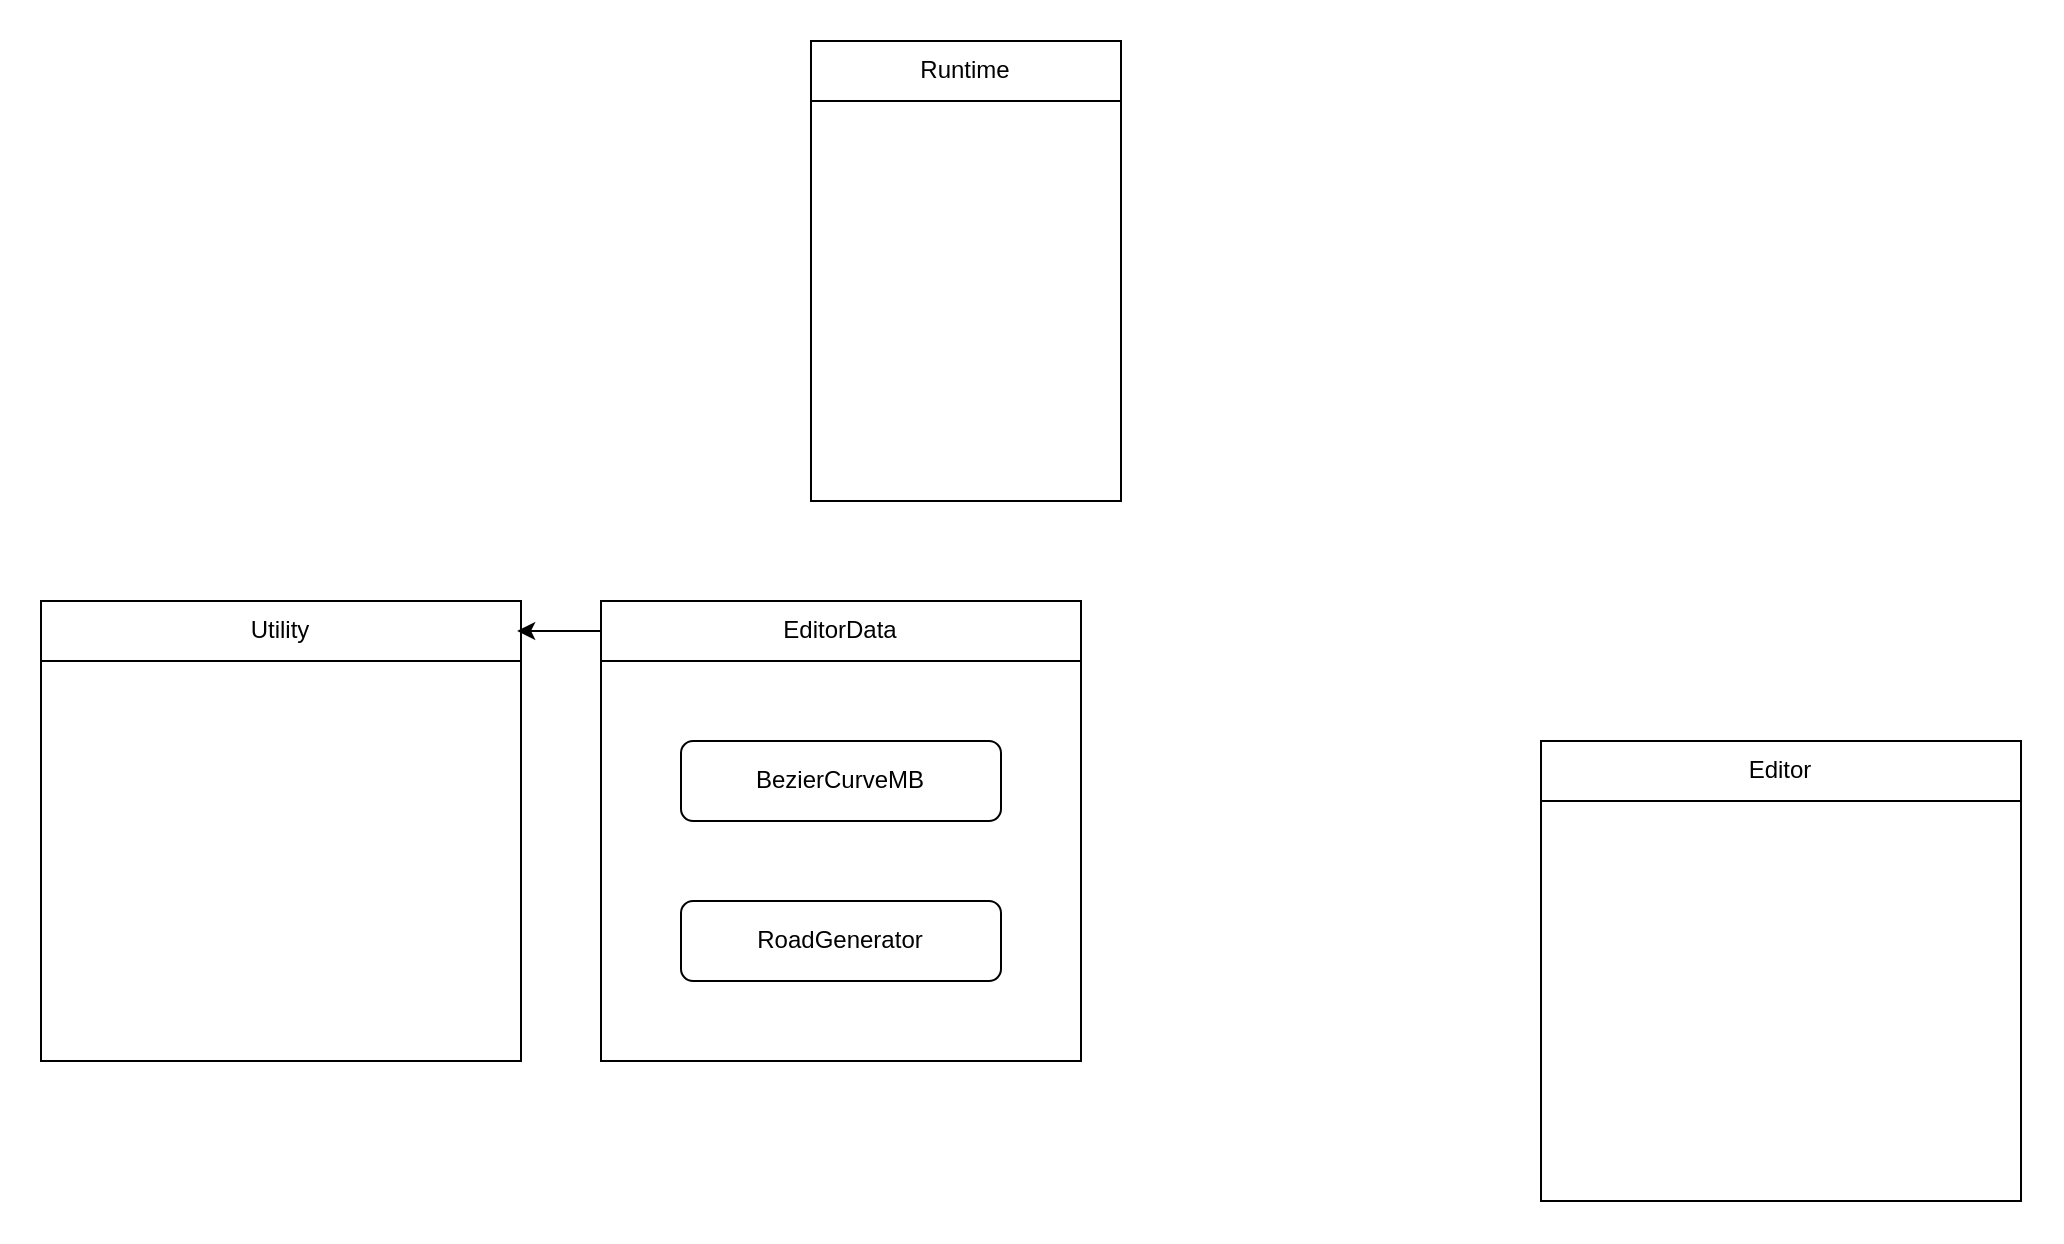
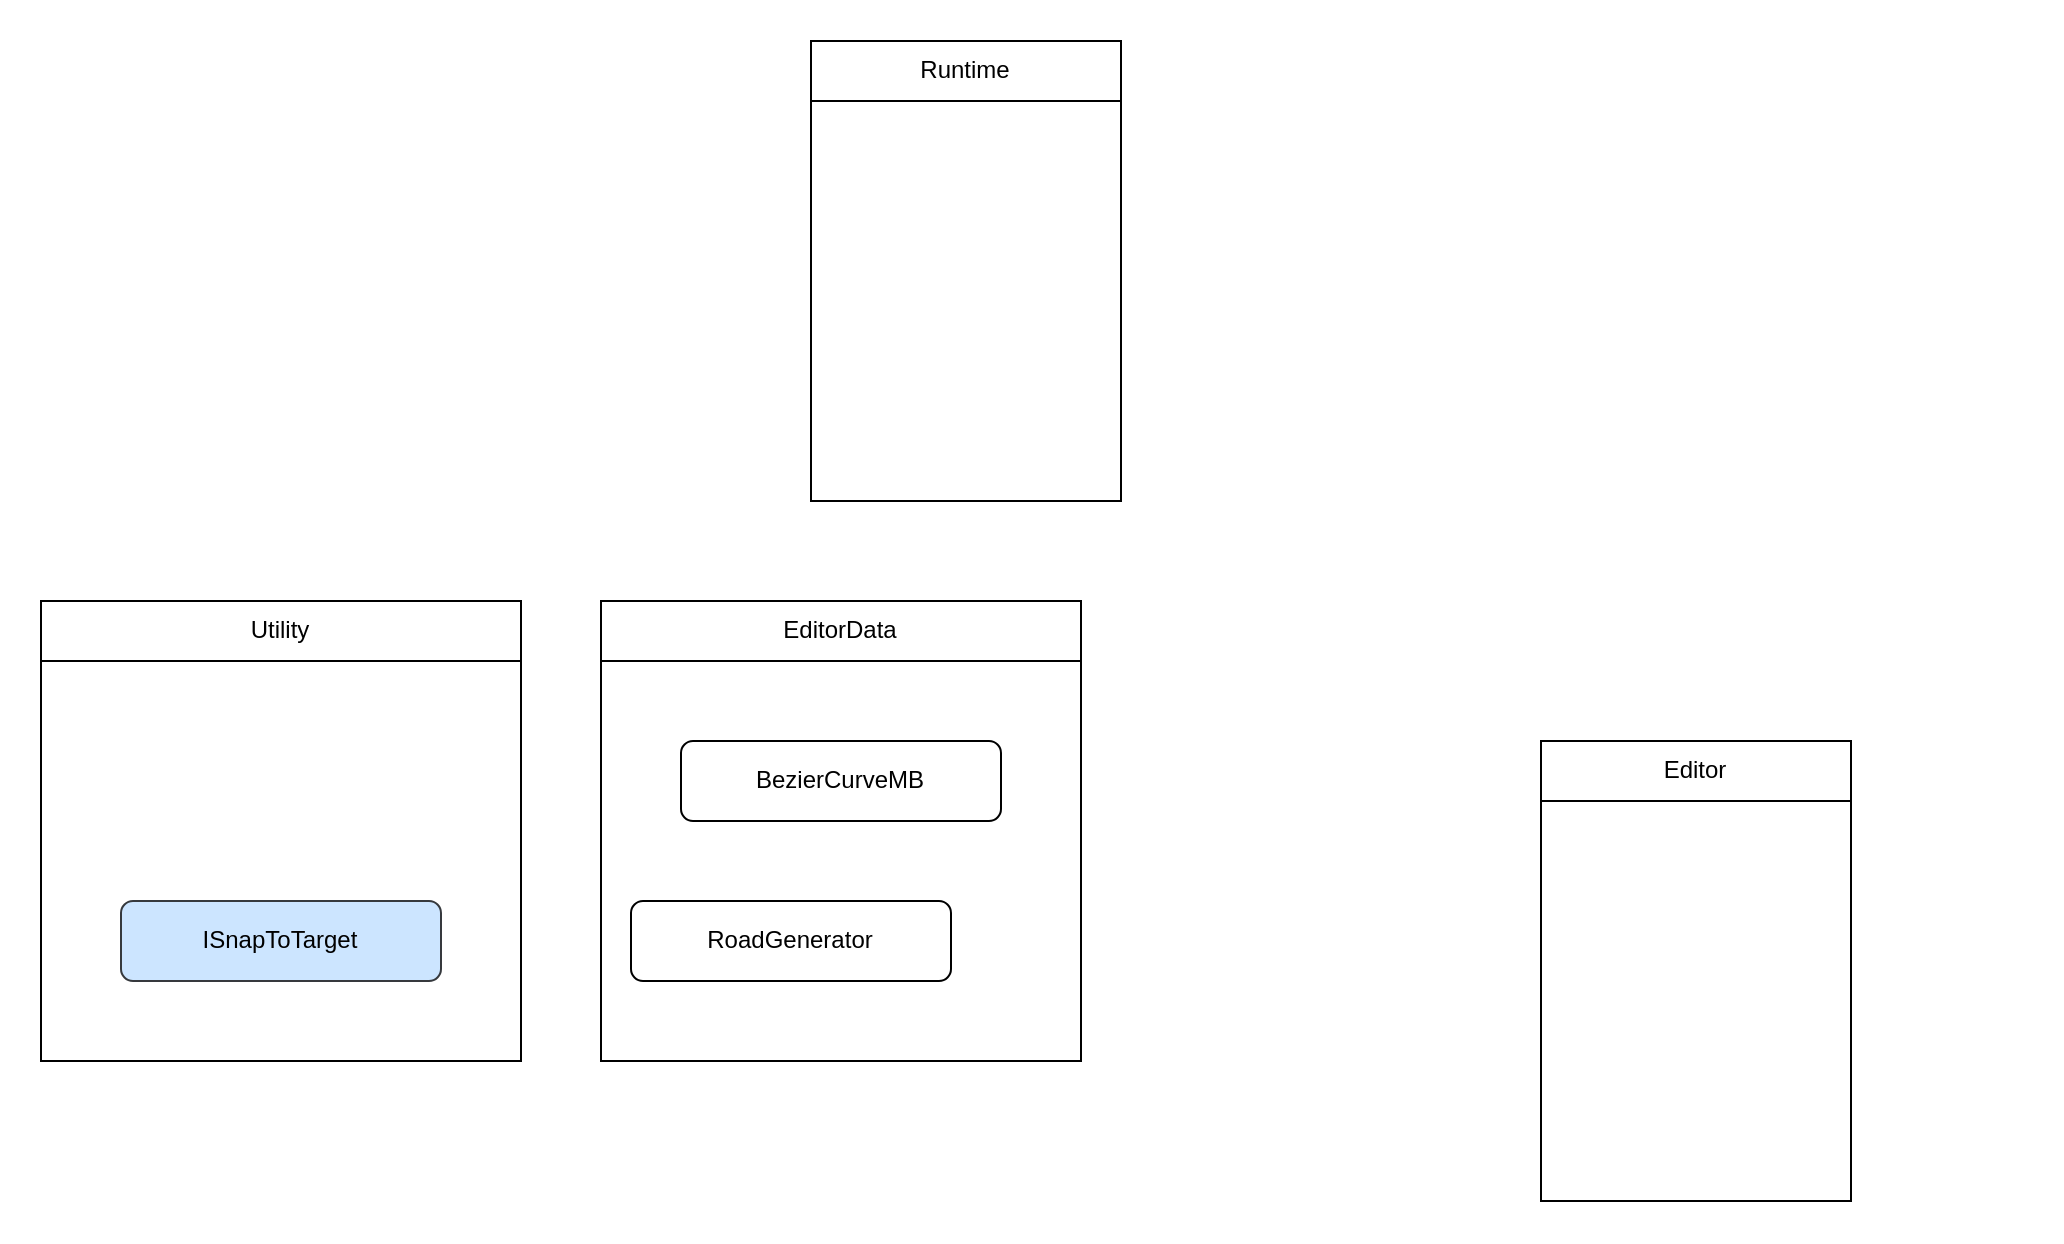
(566, 631) -> none
none -> (281, 941)
(841, 941) -> (791, 941)
(1781, 971) -> (1696, 971)
